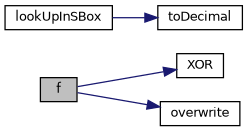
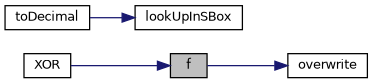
(129, 18) -> (106, 18)
(121, 79) -> (114, 66)
